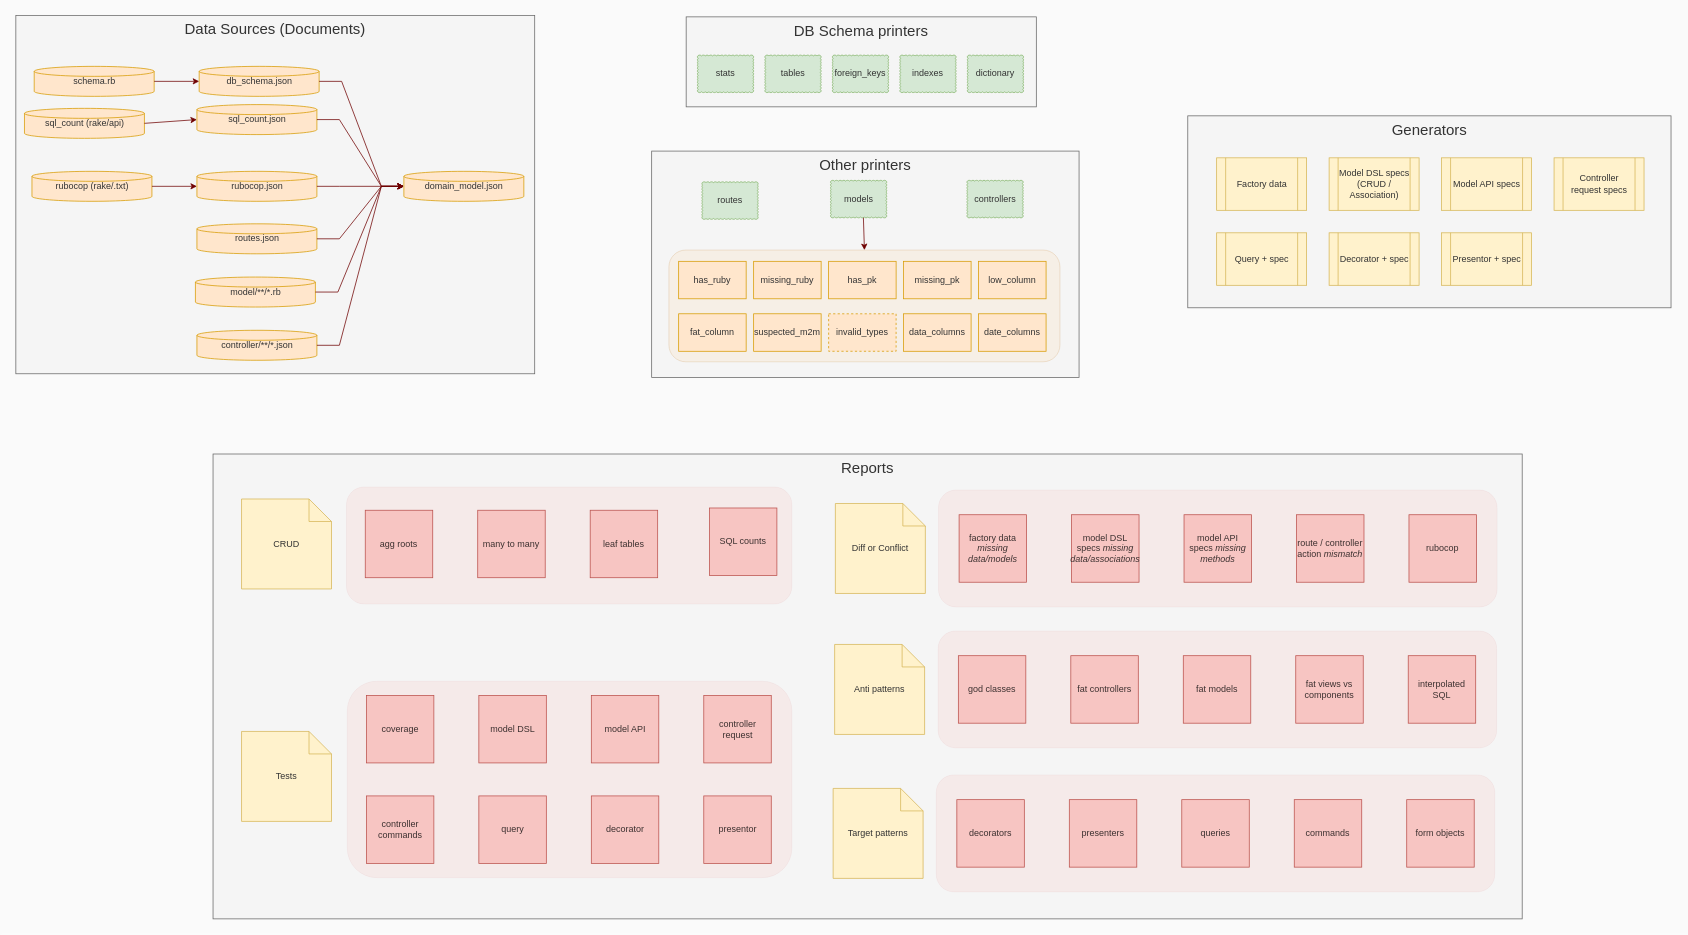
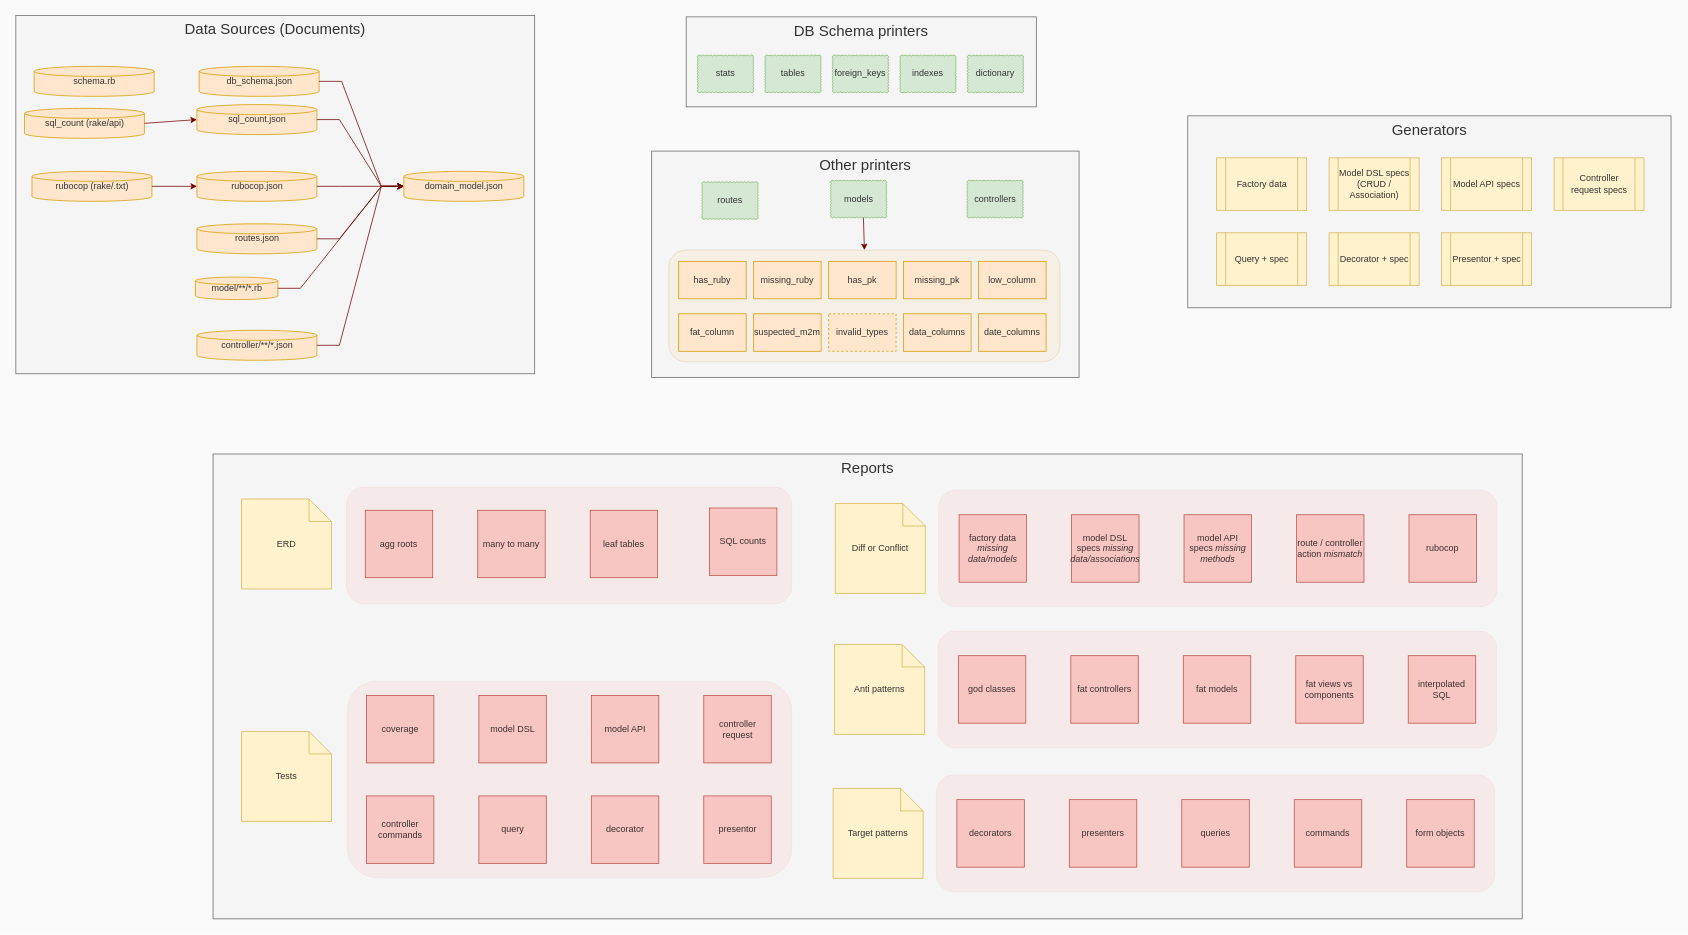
(174, 81) -> none
(255, 292) -> (236, 288)
(286, 544) -> (286, 544)
